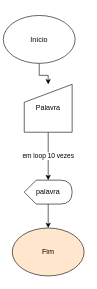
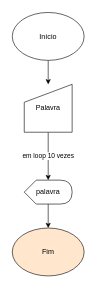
(39, 39) -> (48, 36)
